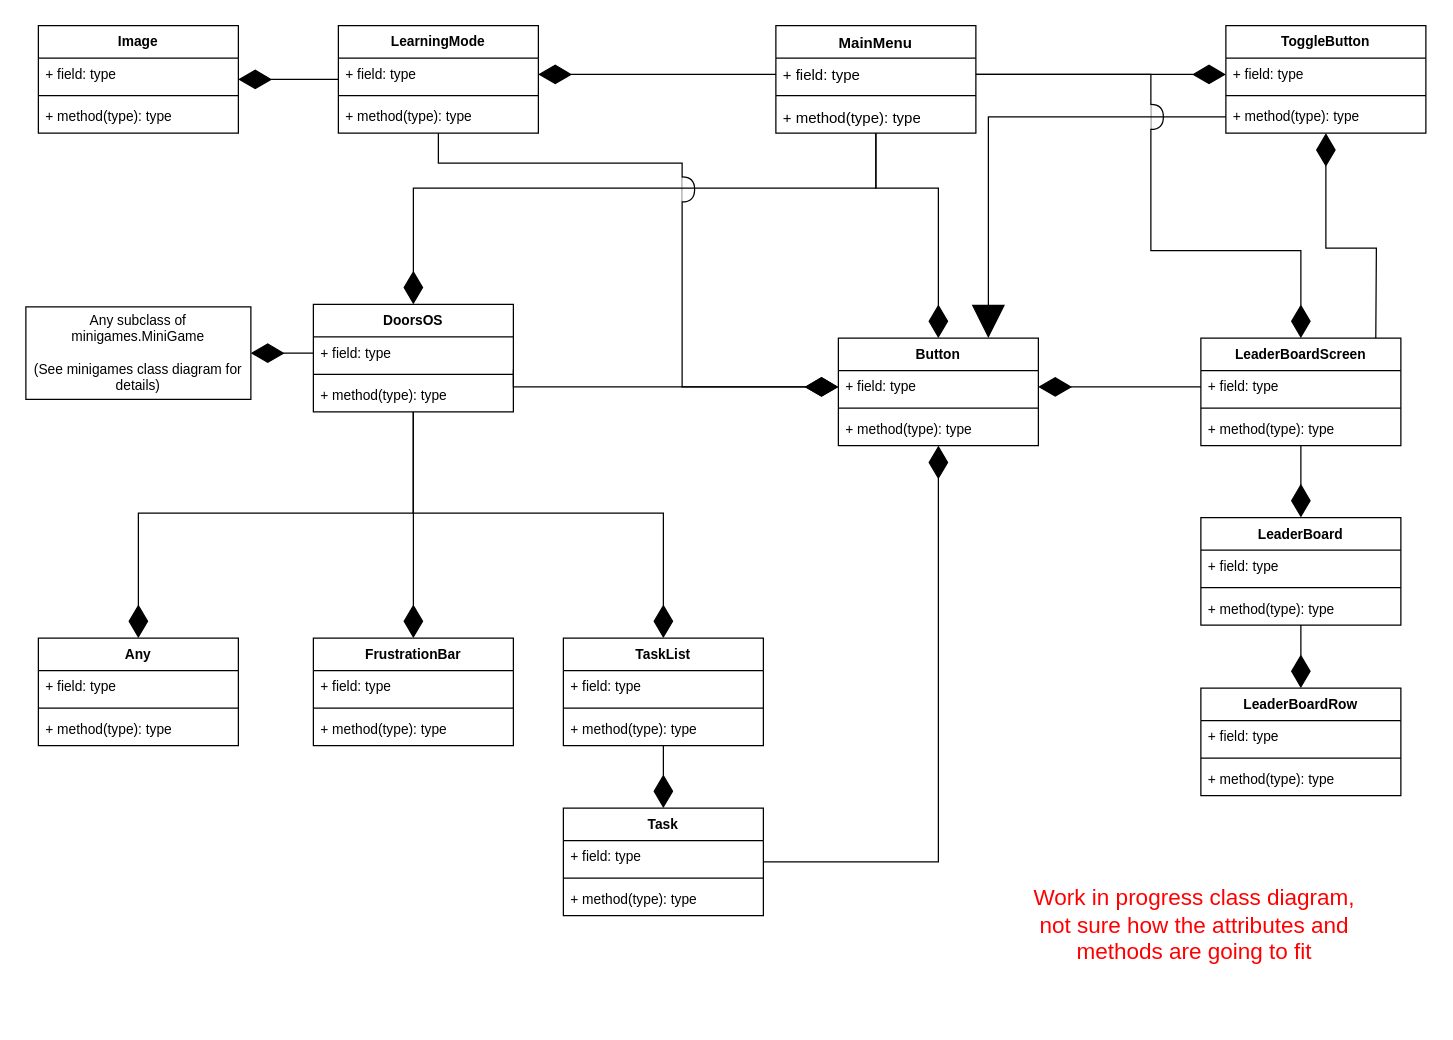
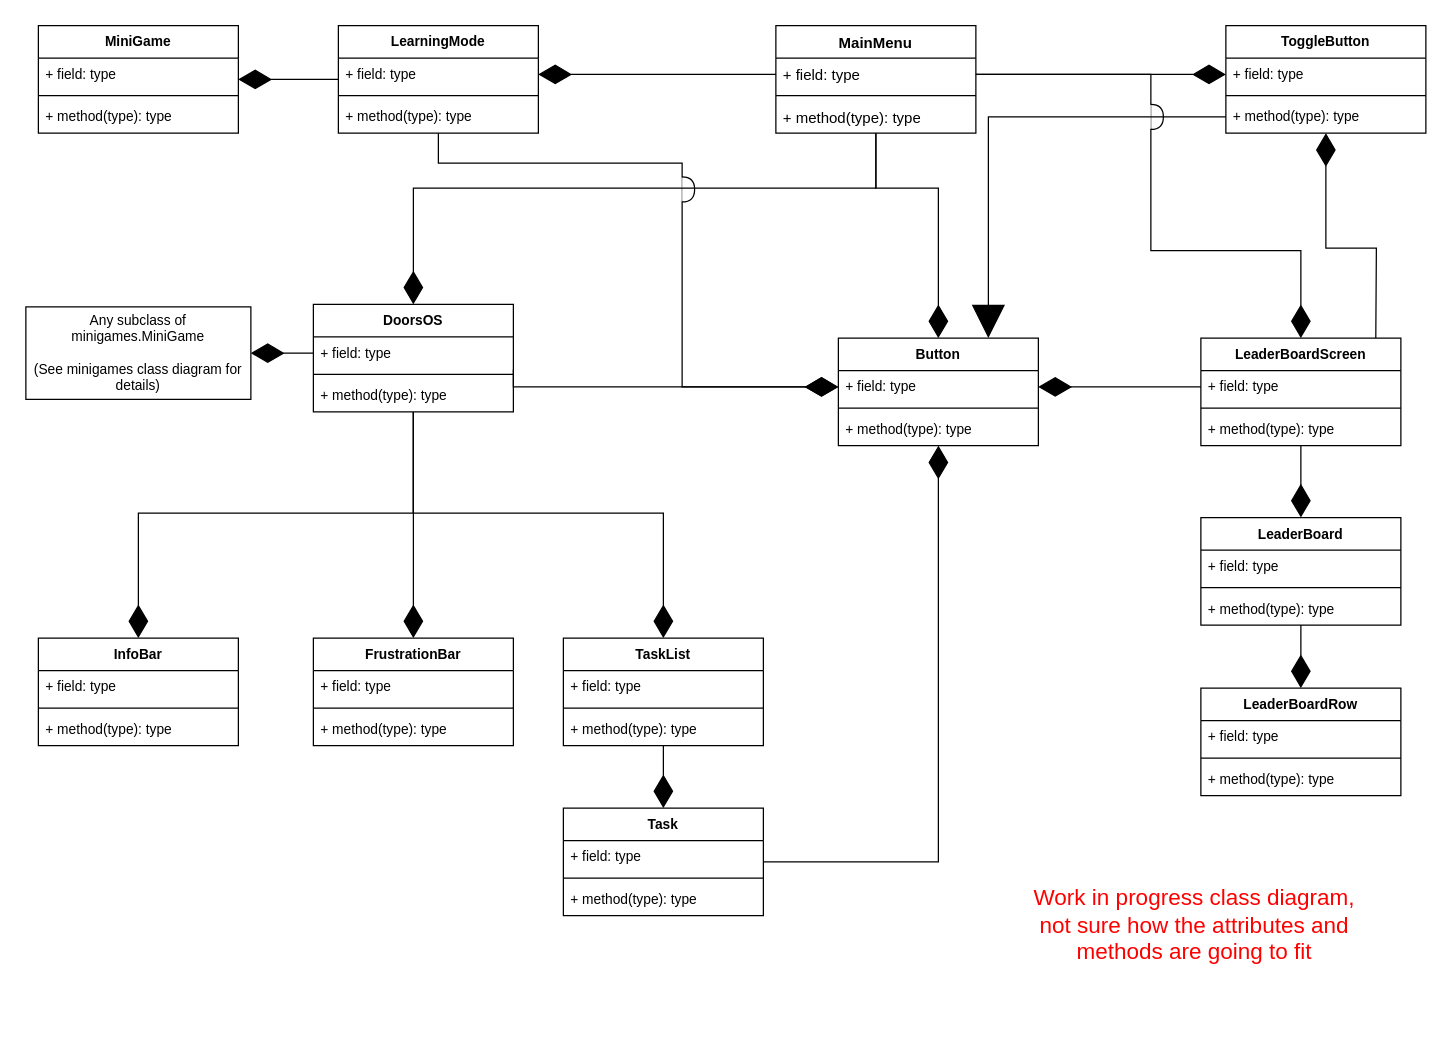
(138, 43) -> (138, 43)
(138, 655) -> (138, 655)
